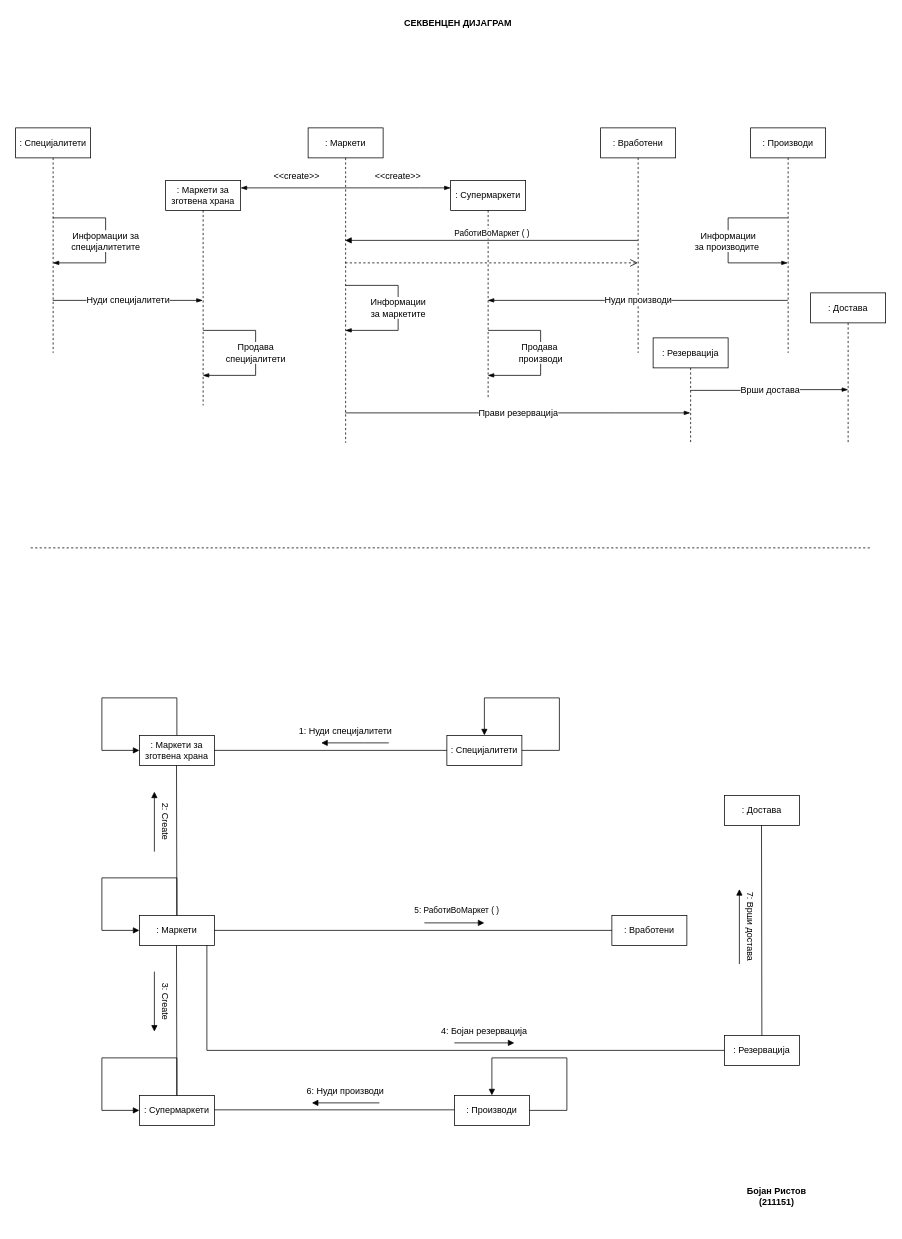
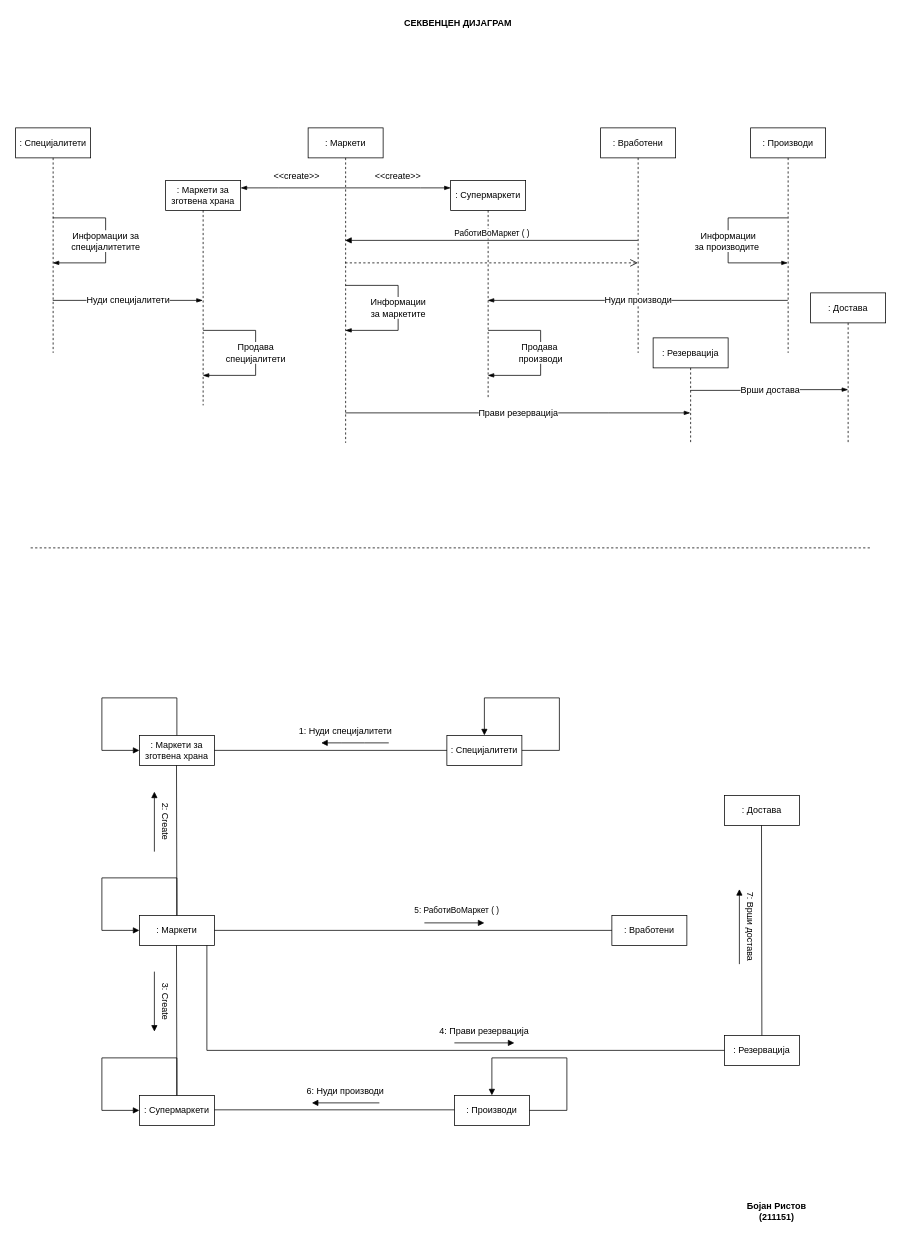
(484, 1032) -> (484, 1032)
(777, 1197) -> (777, 1212)
